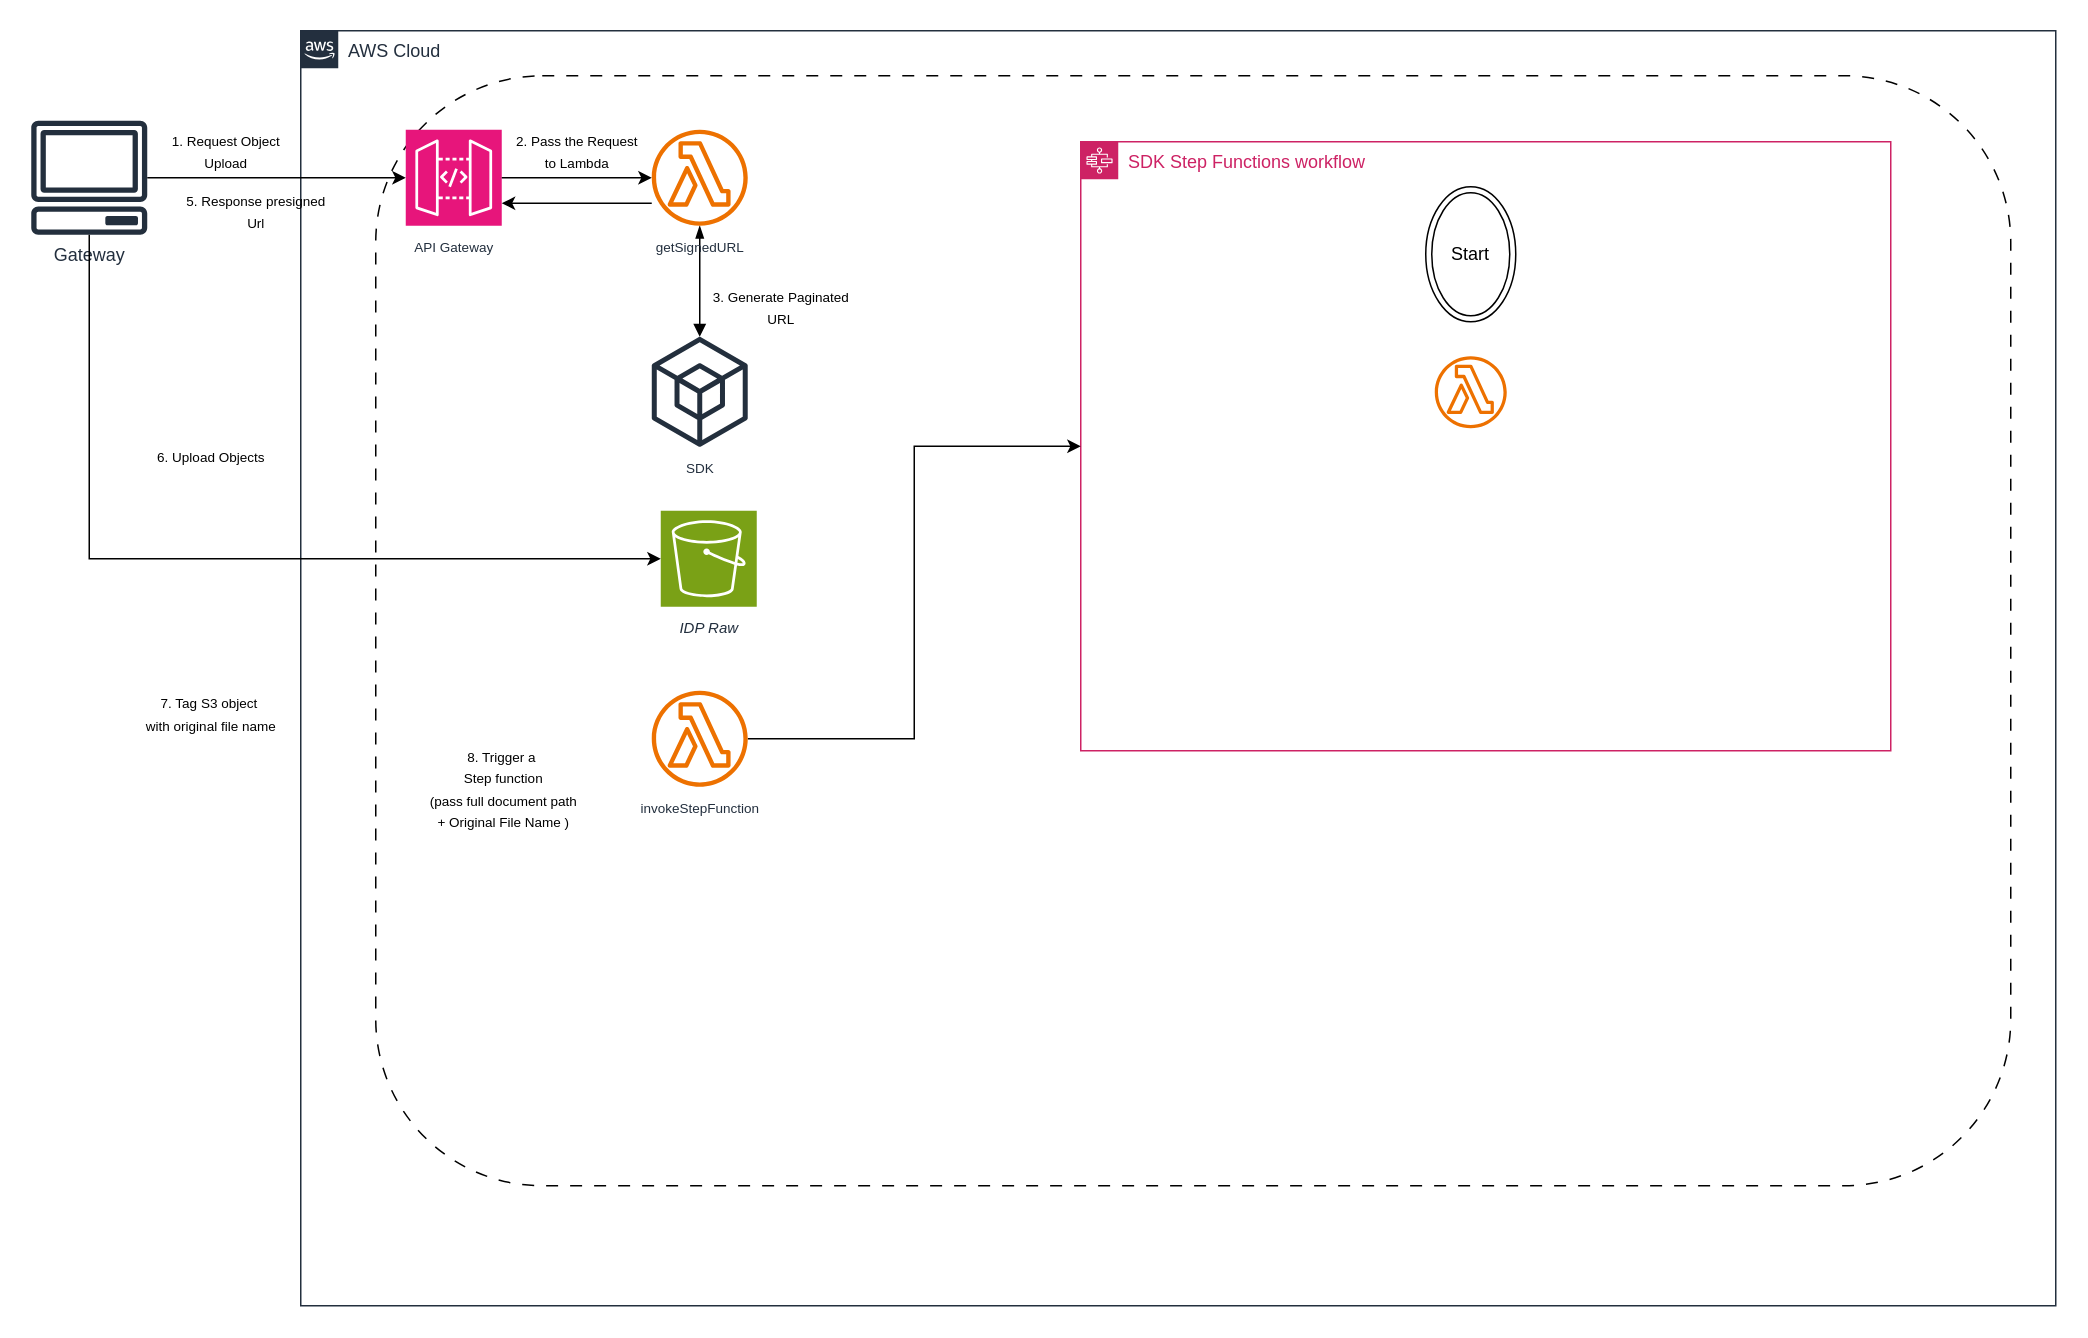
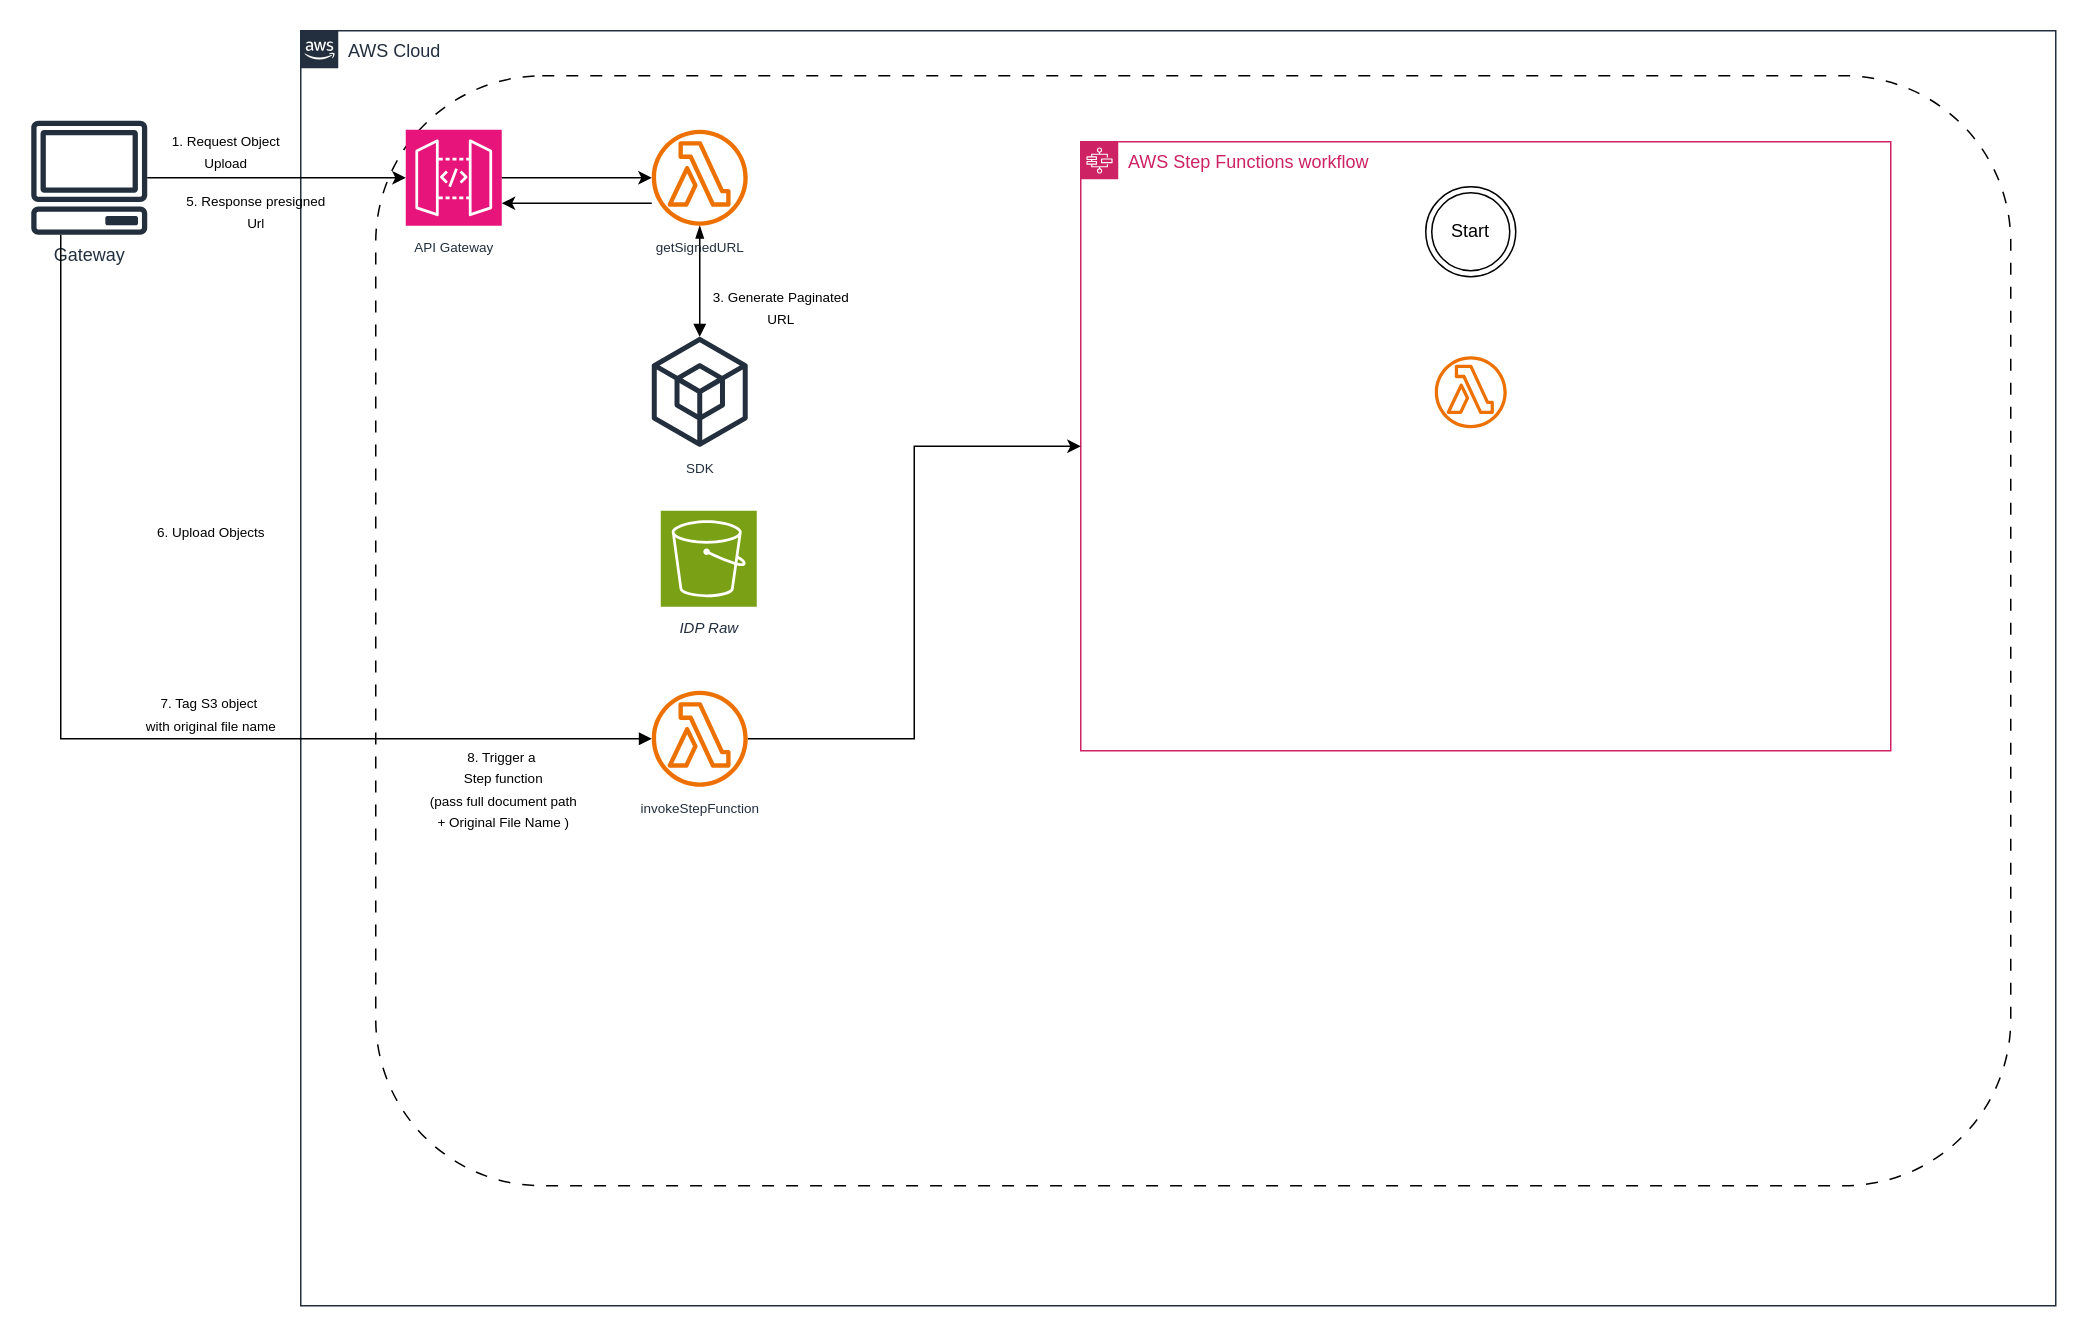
(577, 151) -> none
(1253, 163) -> (1253, 163)
(1471, 254) -> (1471, 232)
(211, 457) -> (211, 532)
(207, 559) -> none
none -> (98, 739)
